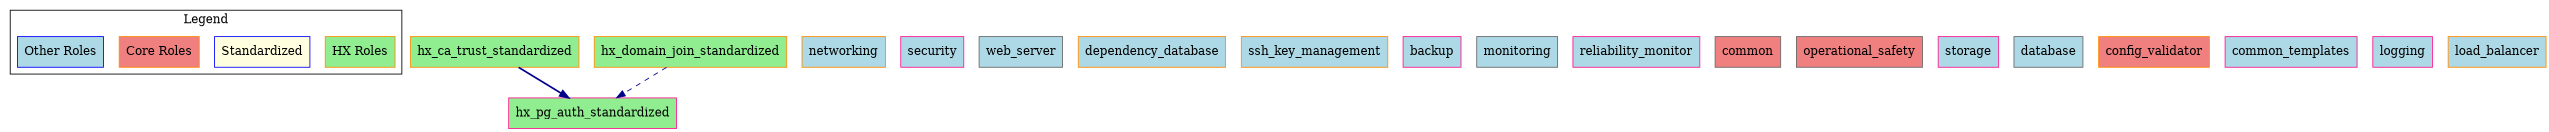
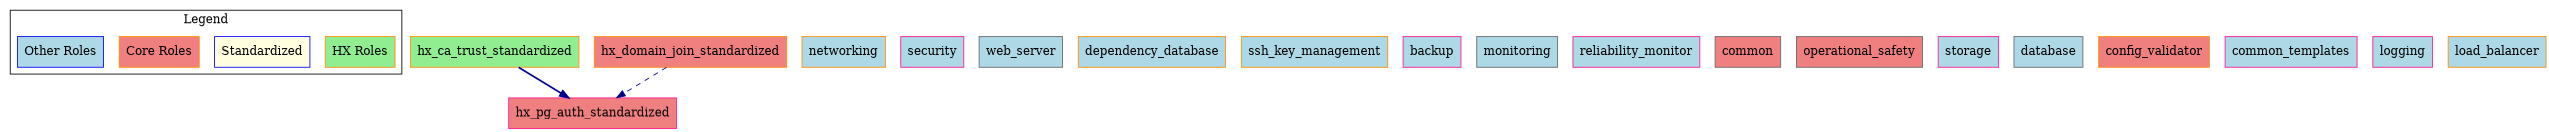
(690, 52) -> (690, 52)
(593, 113) -> (593, 113)
